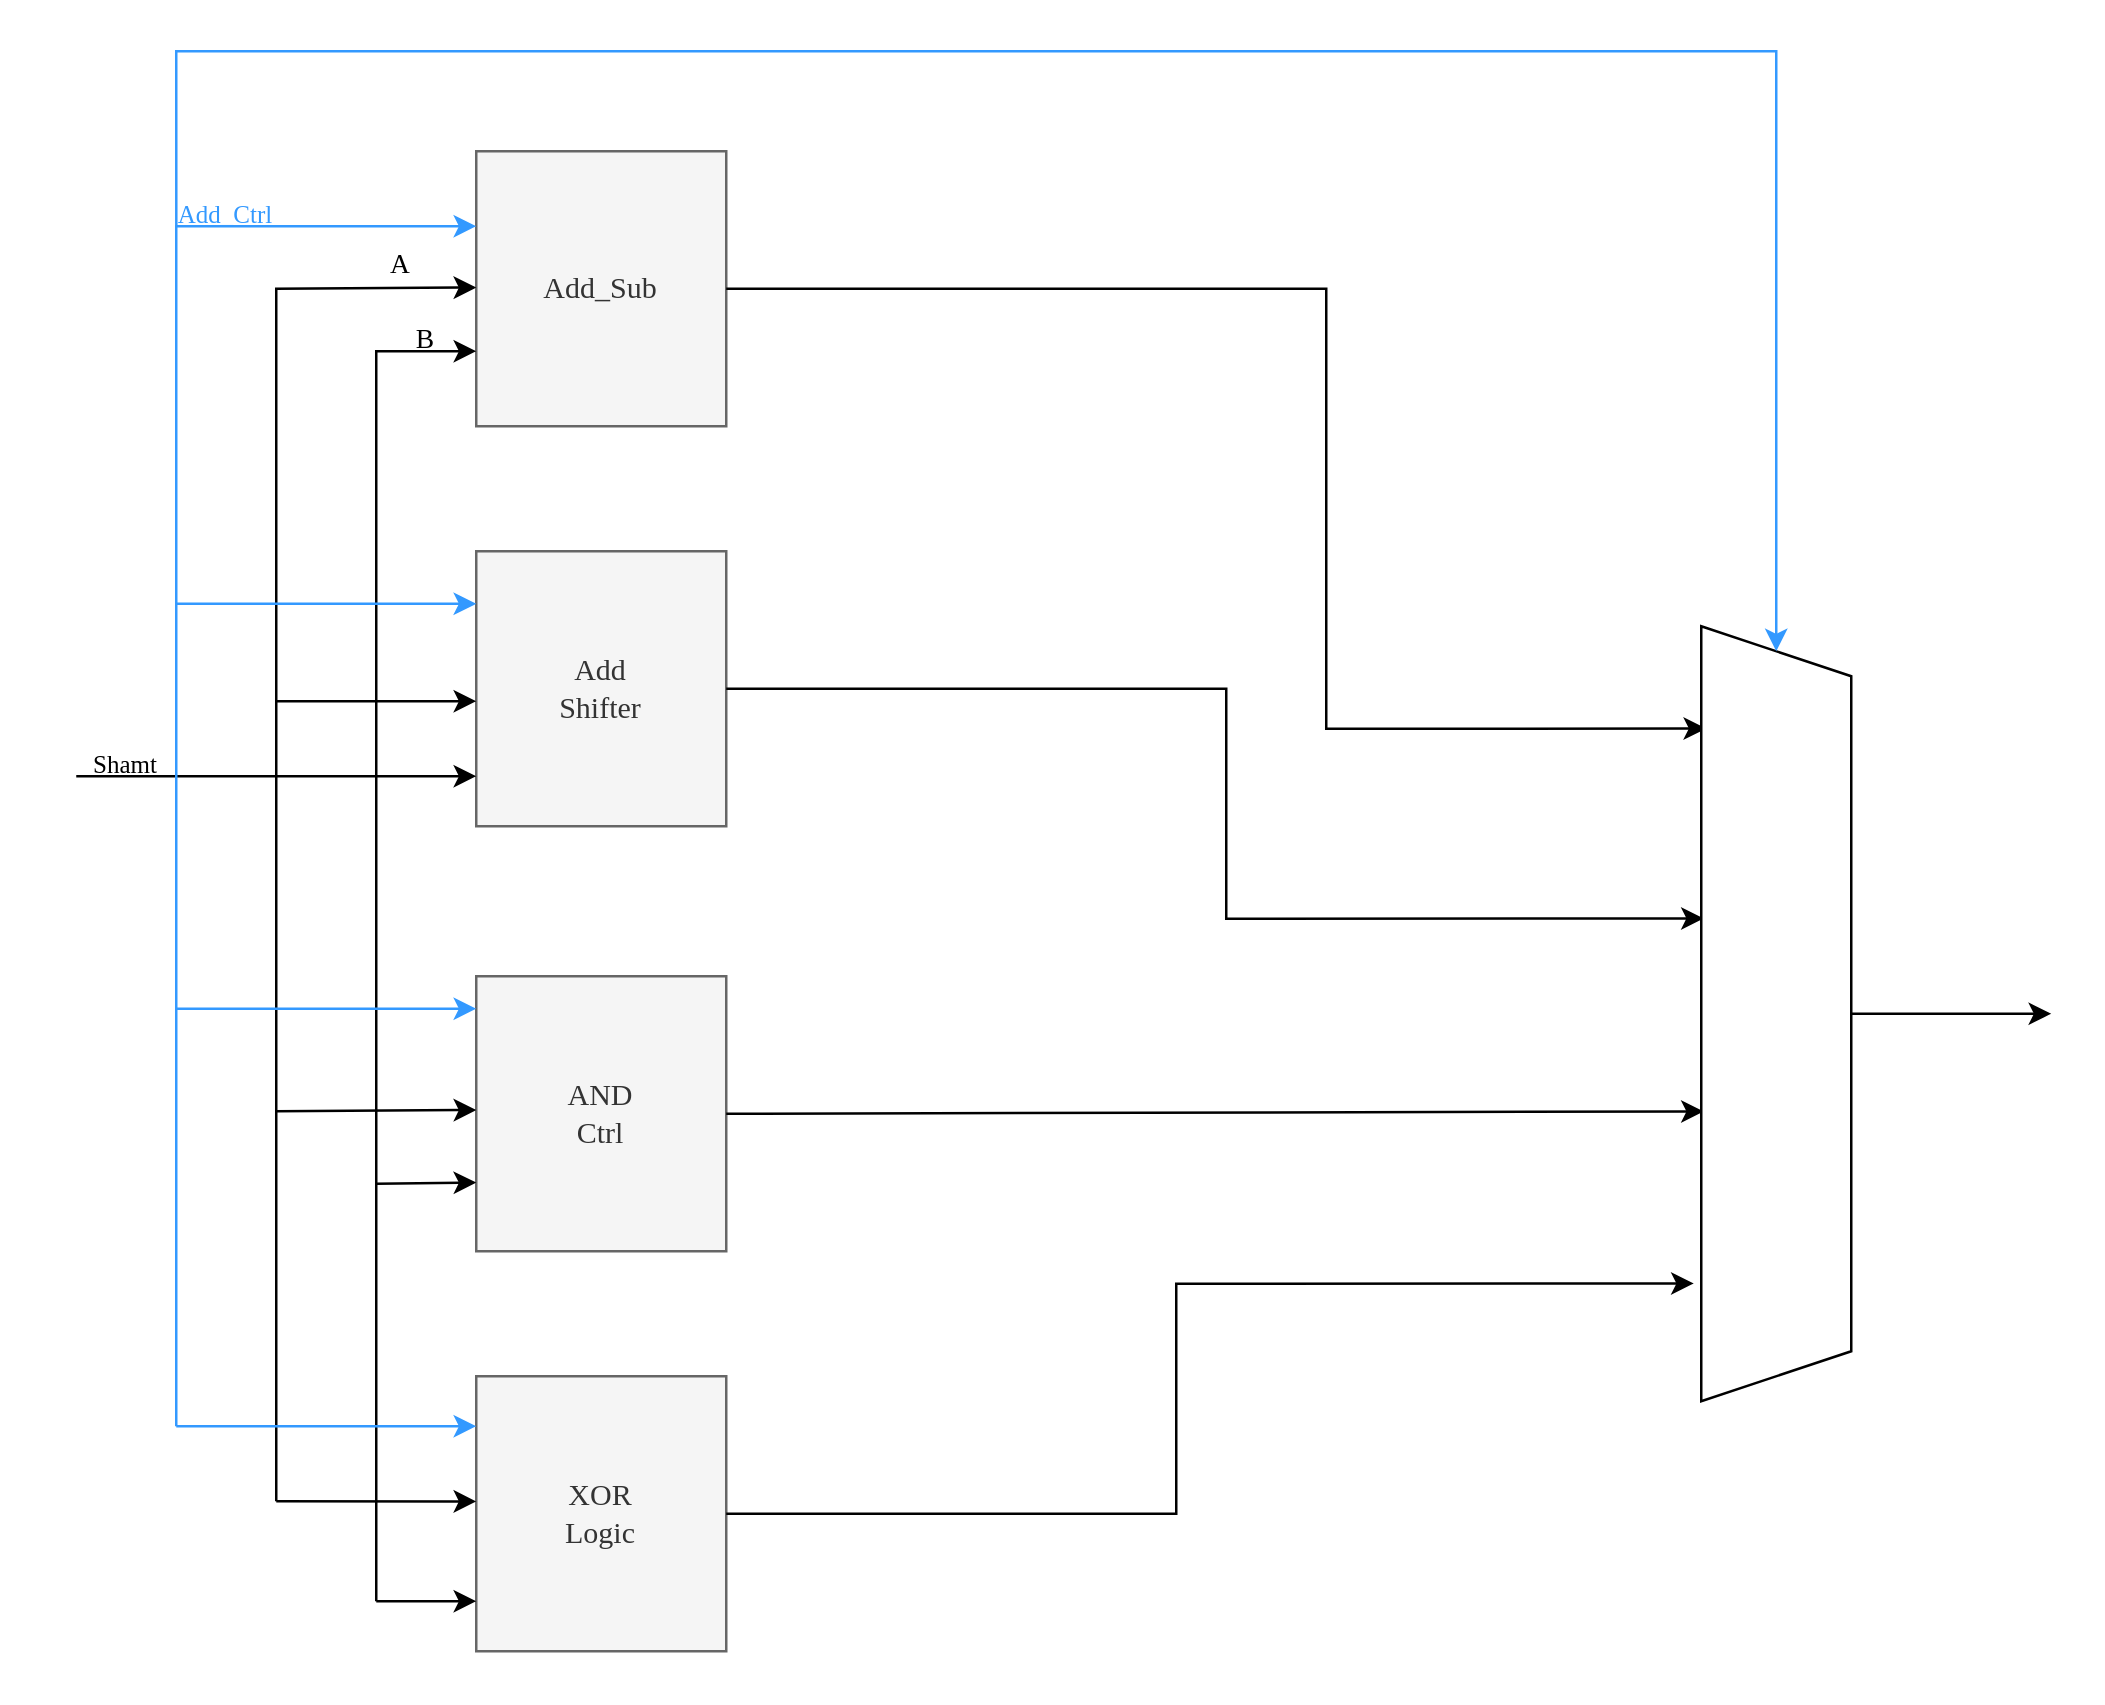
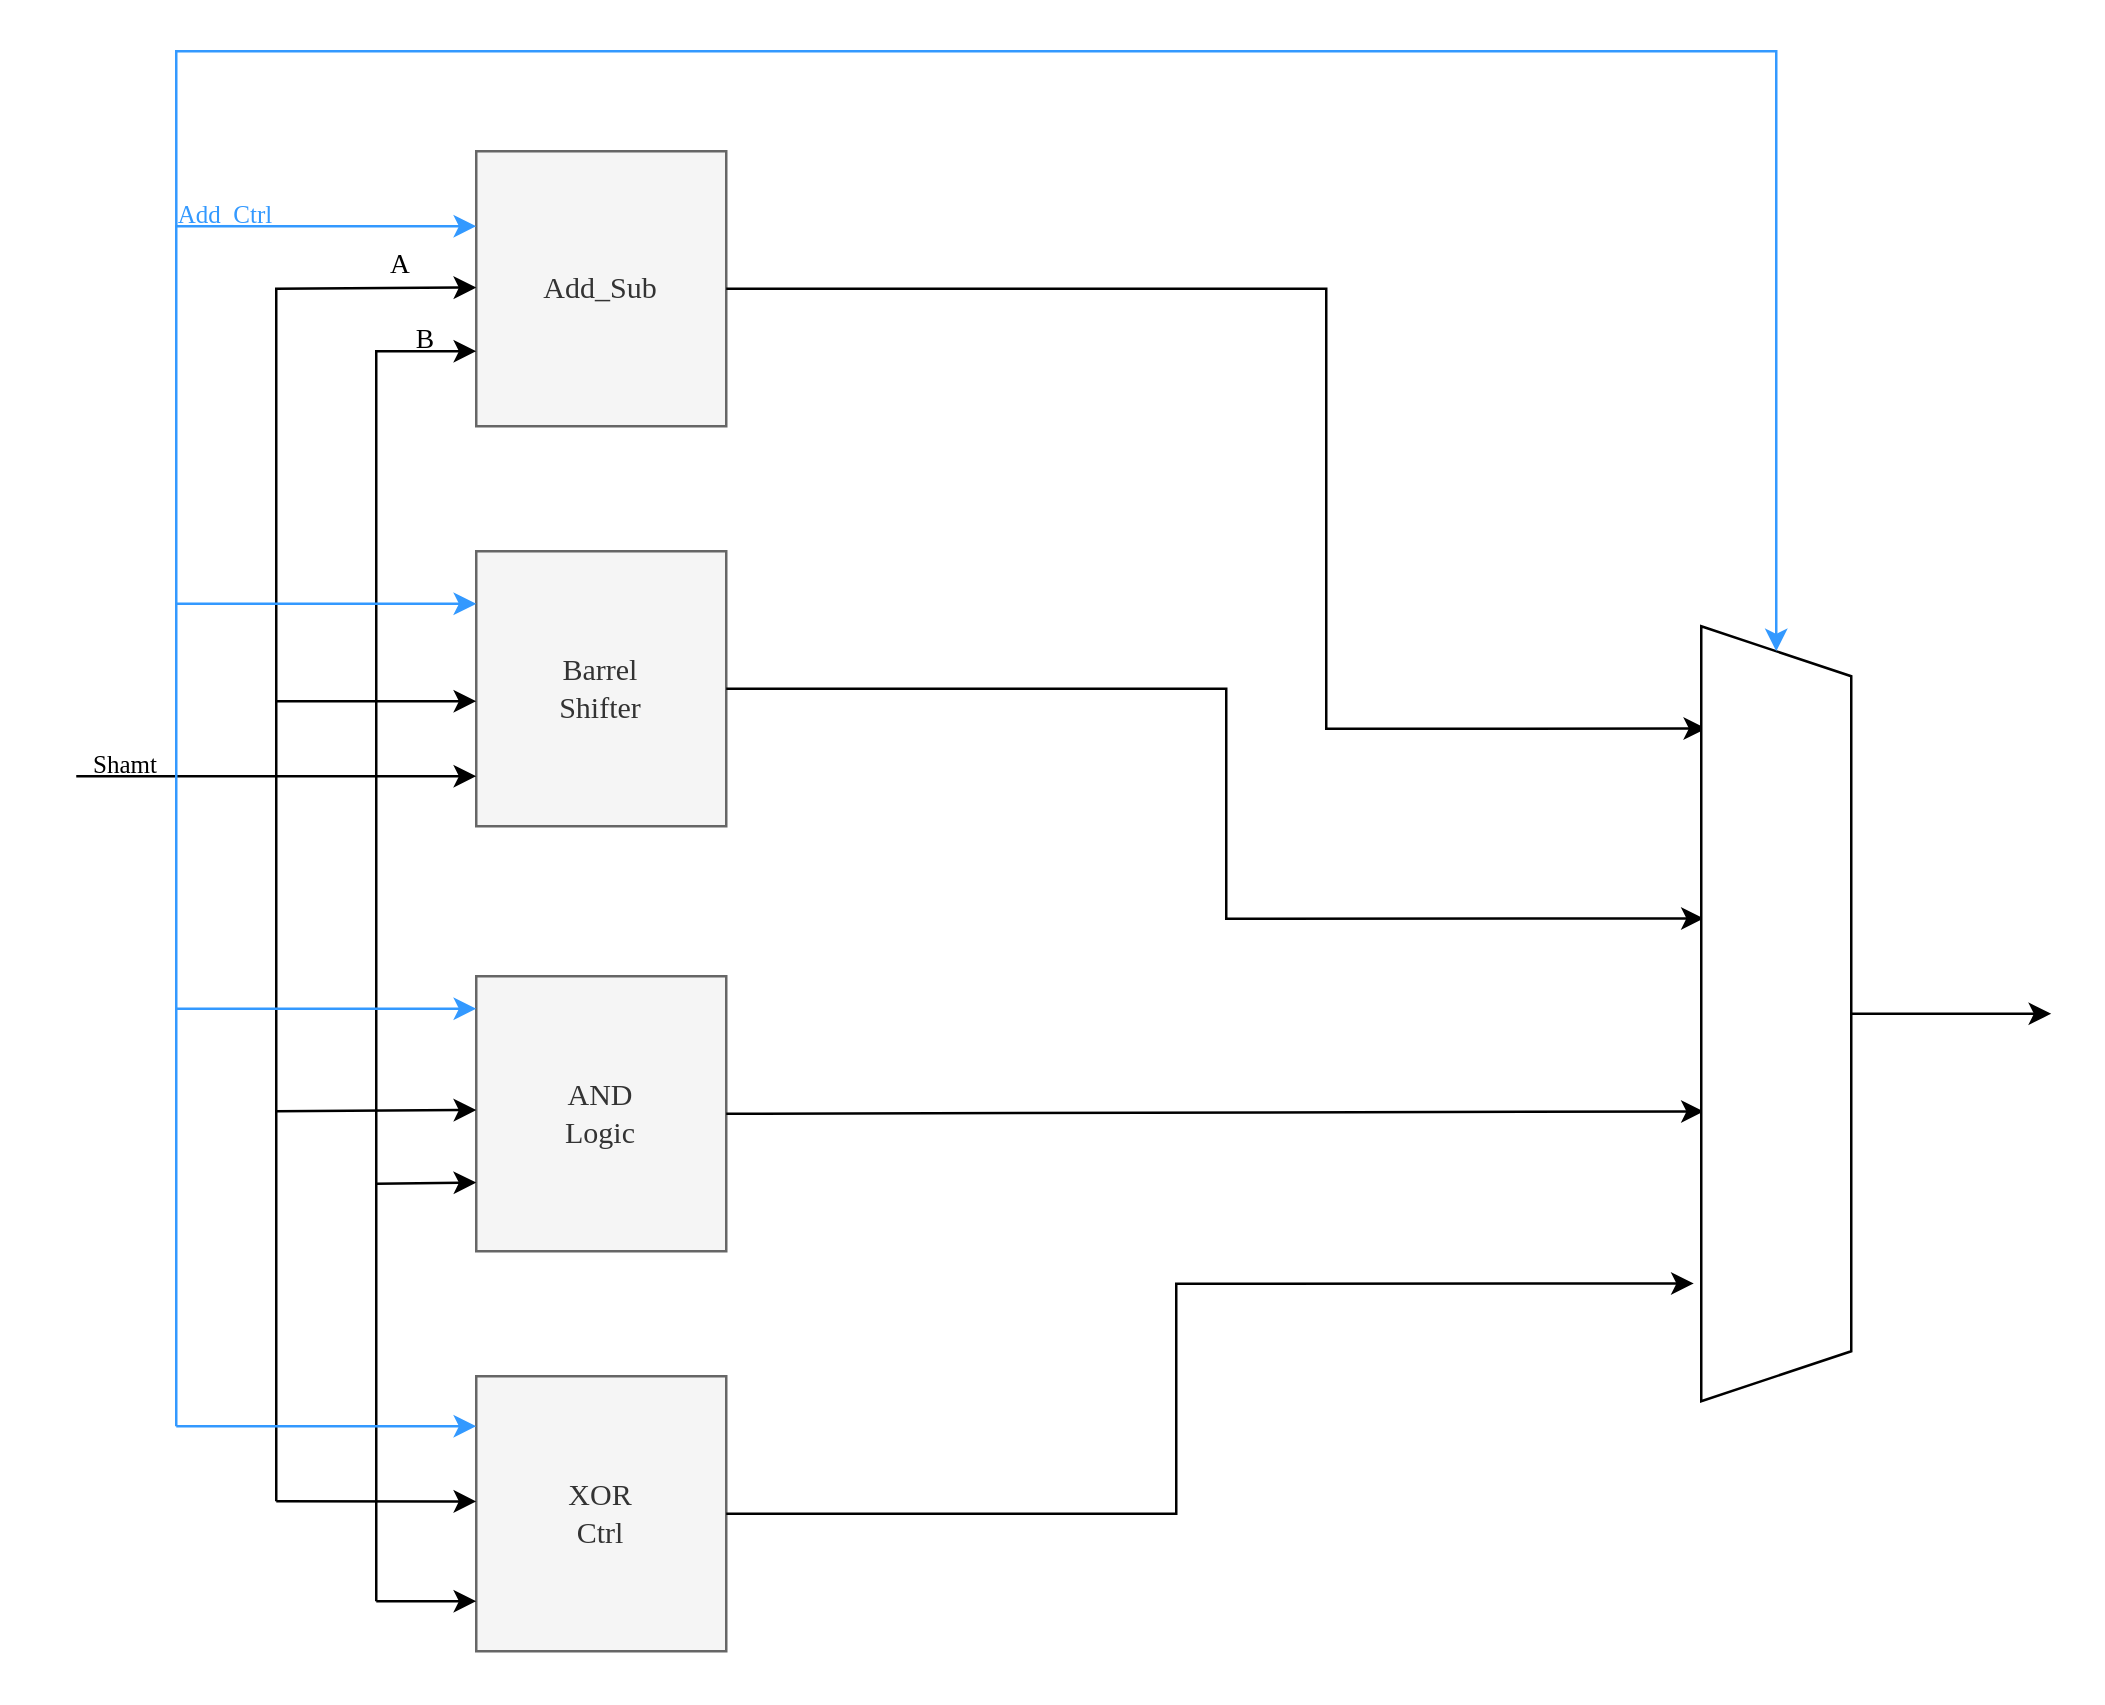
(601, 689) -> (601, 689)
(601, 1114) -> (601, 1114)
(601, 1514) -> (601, 1514)
